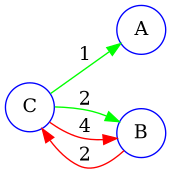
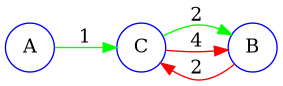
(80, 73) -> (79, 48)
